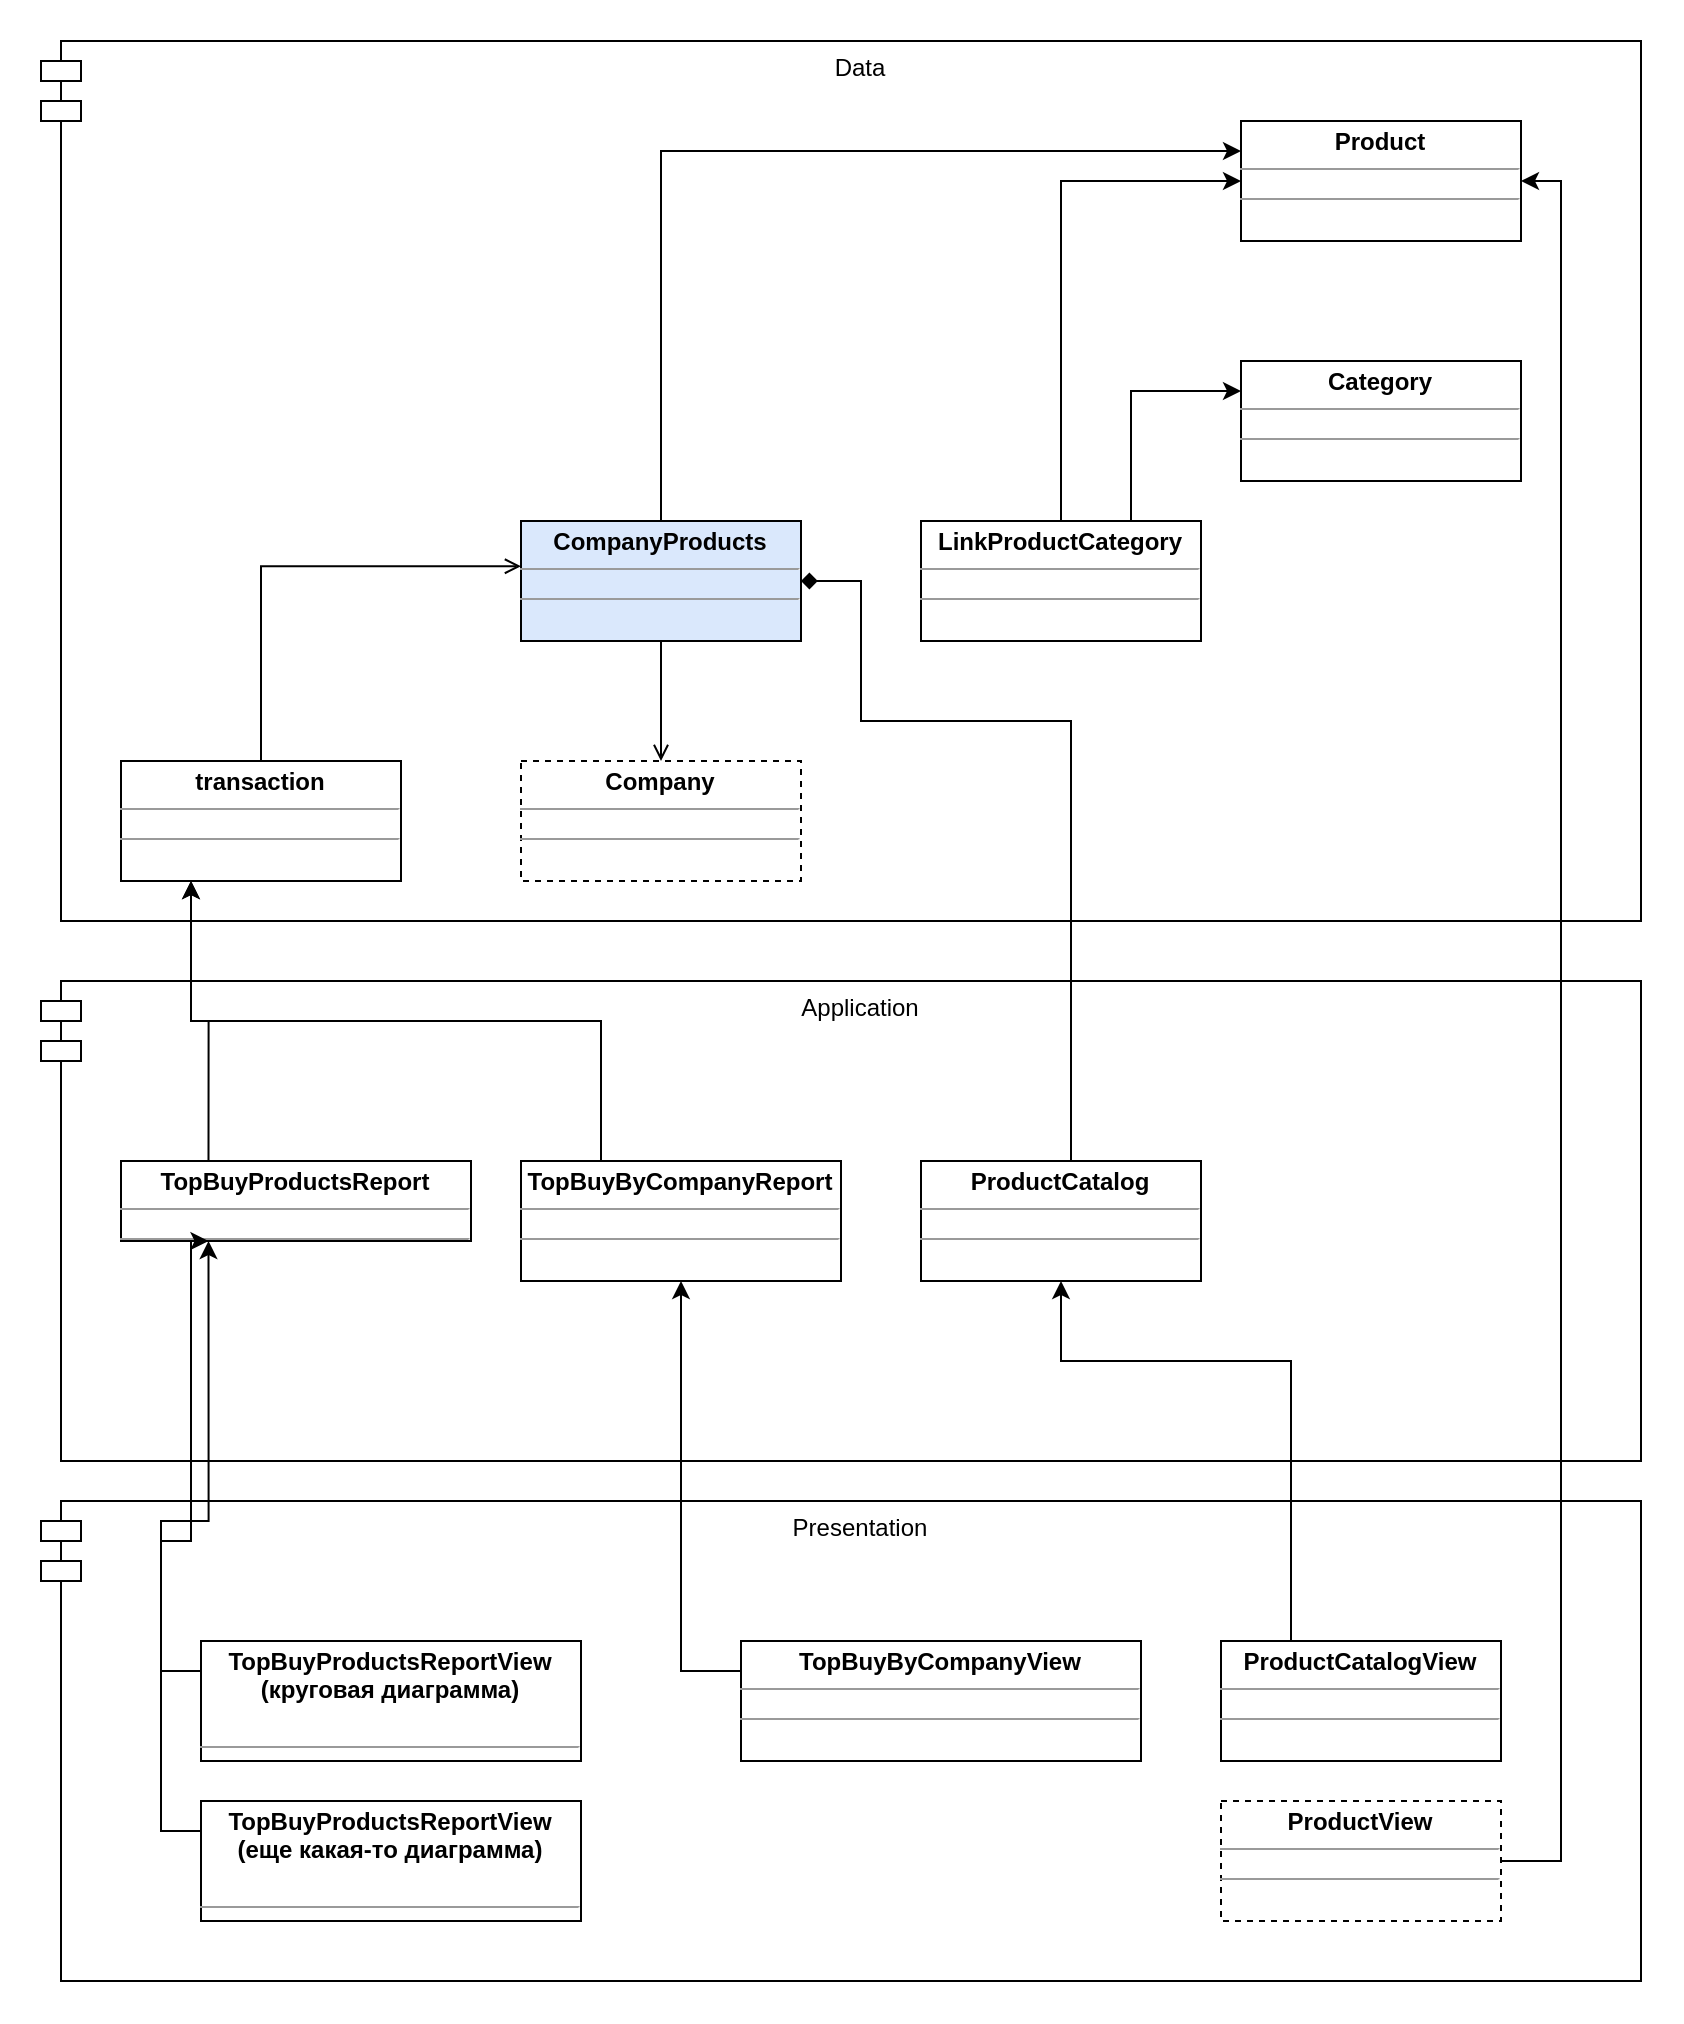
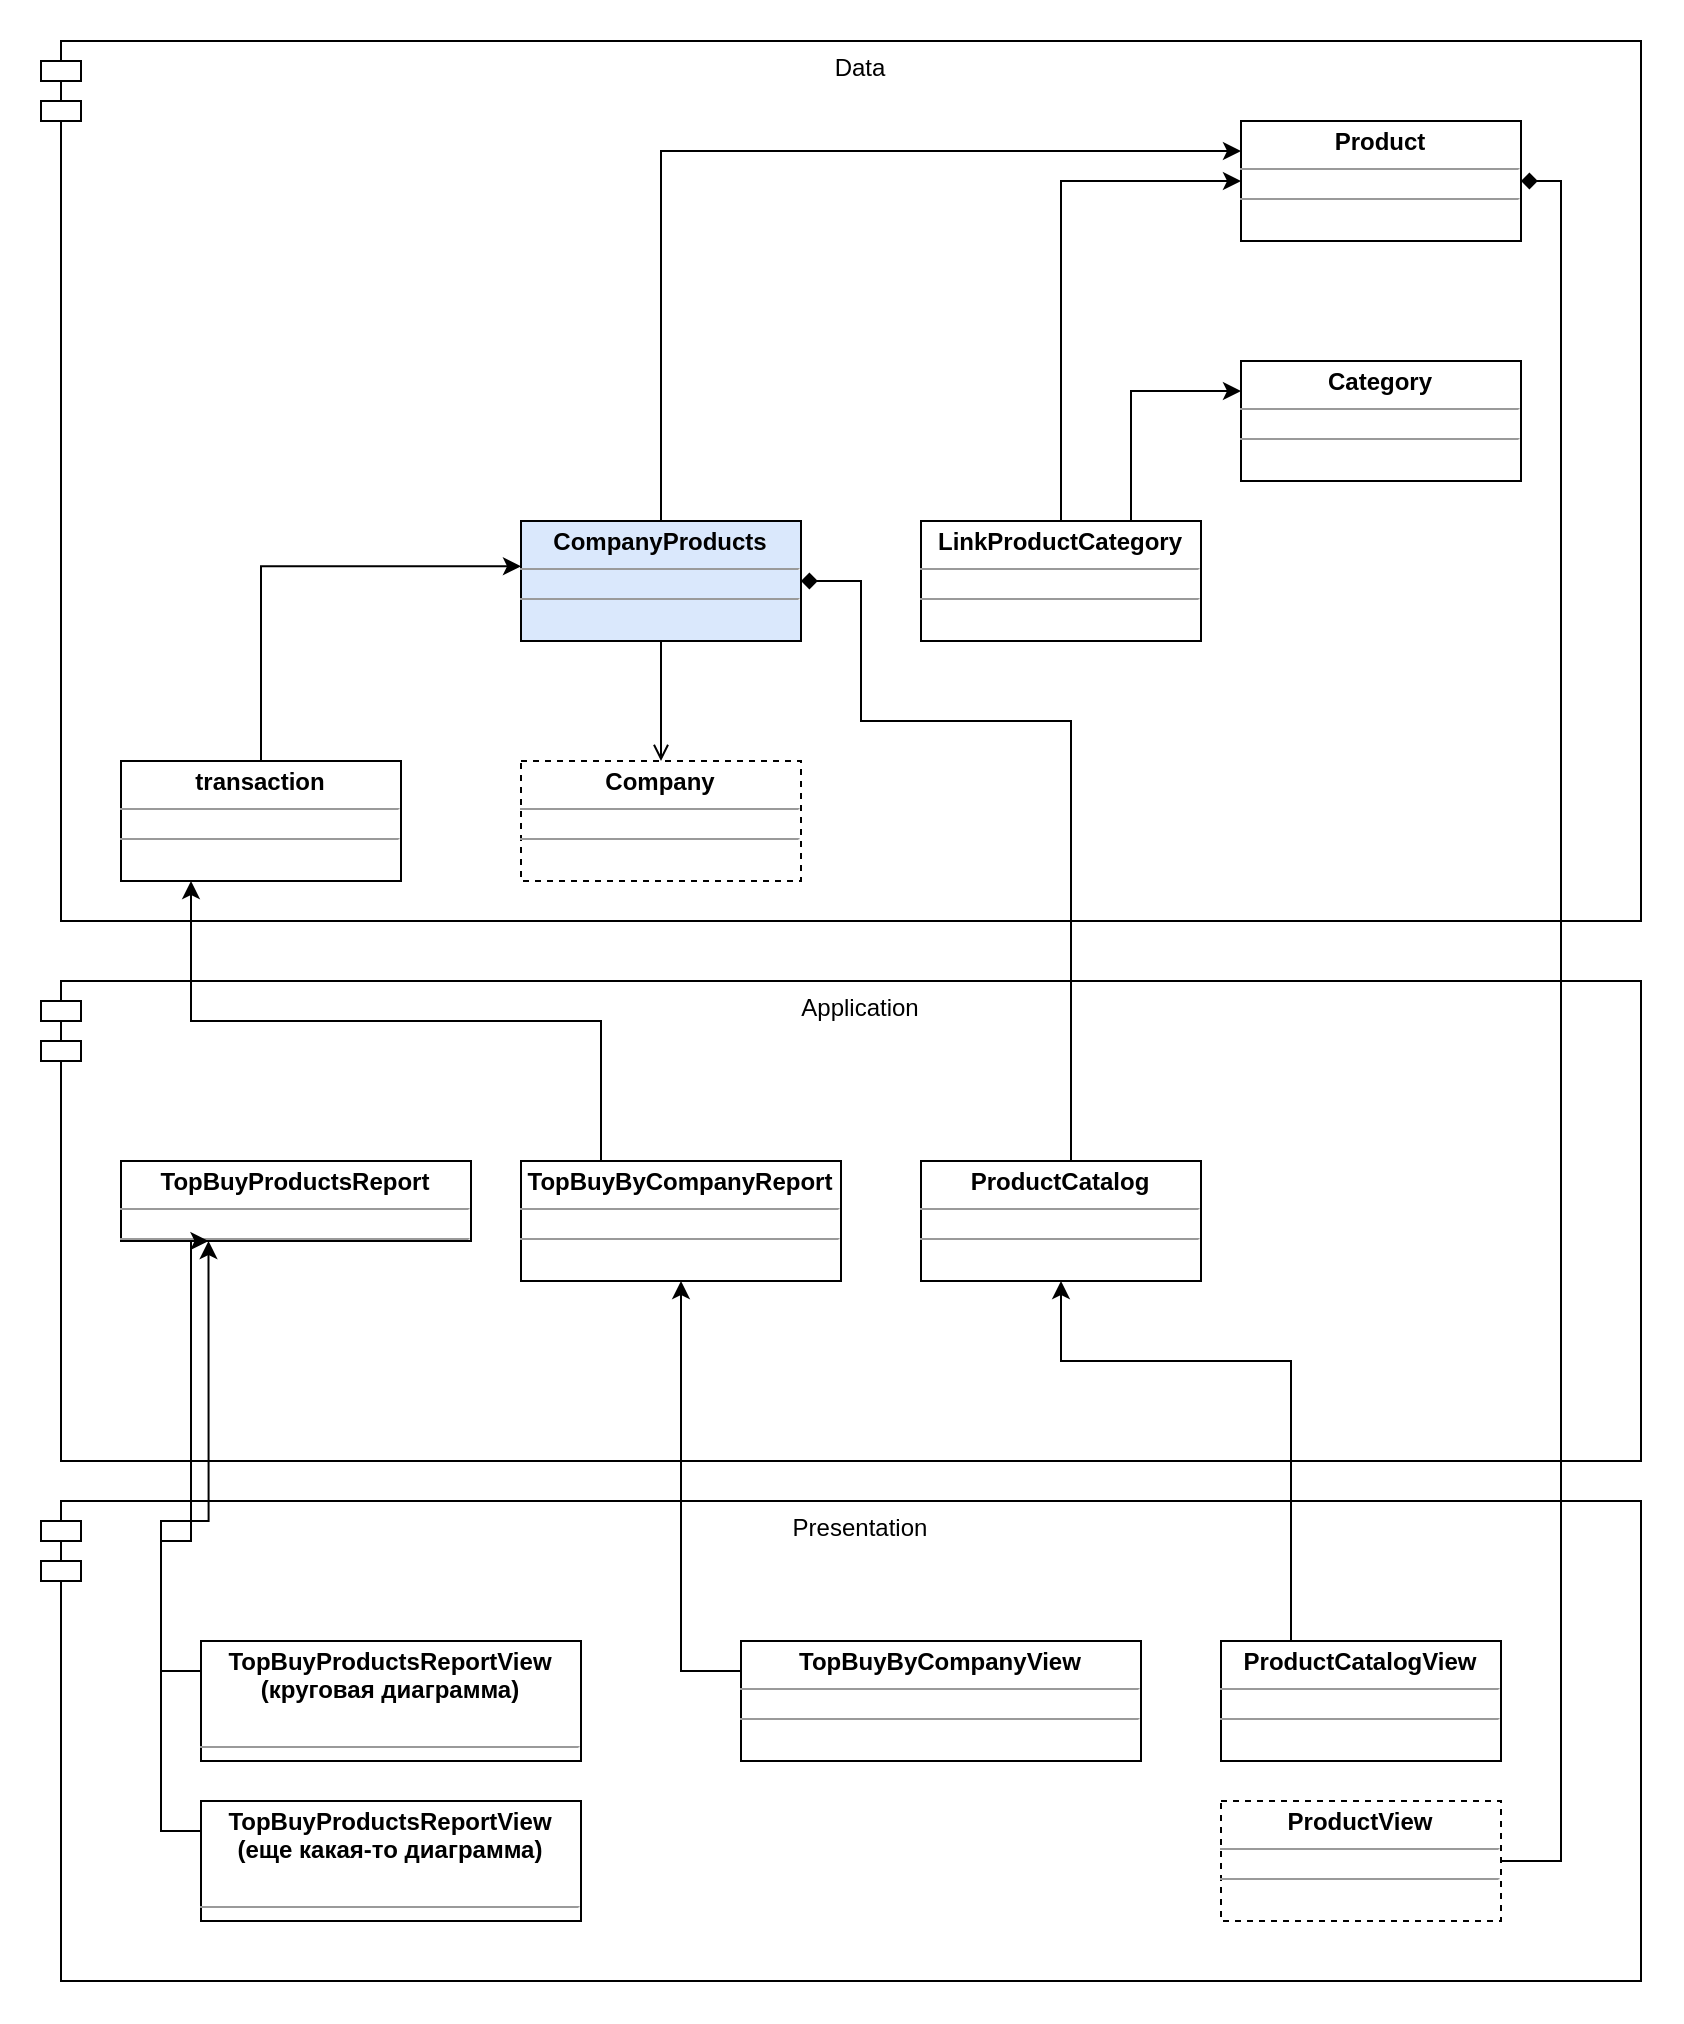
(1536, 181) -> (1537, 181)
(510, 566) -> (506, 566)
(209, 1093) -> none
